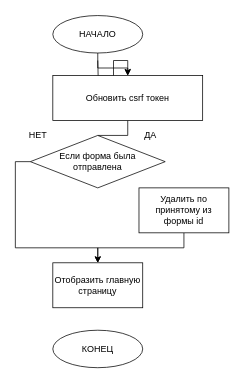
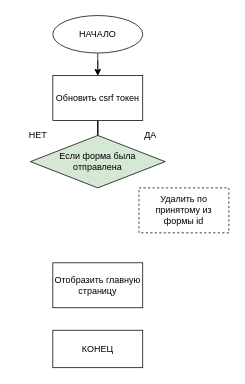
(128, 98) -> (98, 98)
(98, 162) -> (98, 162)
(184, 210) -> (184, 210)
(15, 237) -> none
(149, 248) -> none
(98, 349) -> (98, 349)
